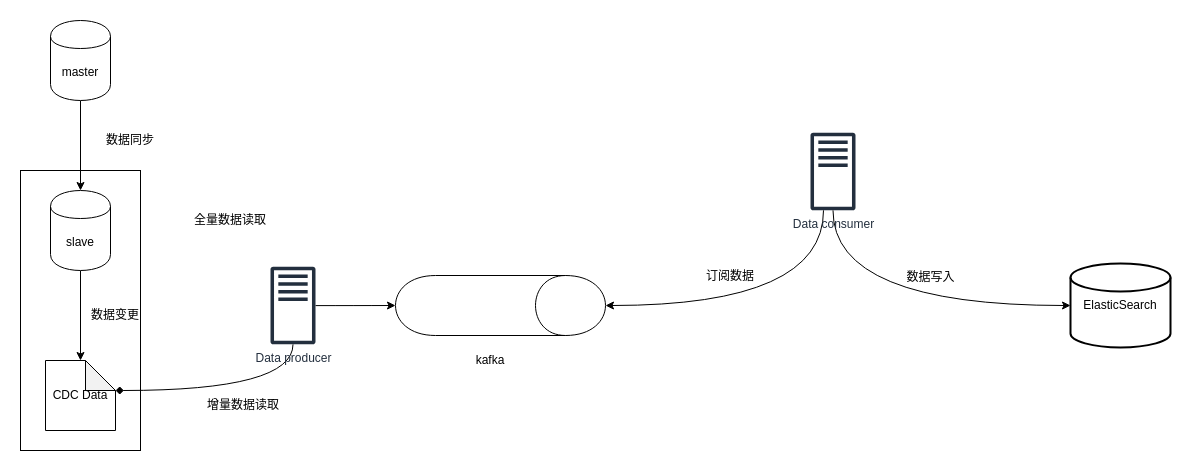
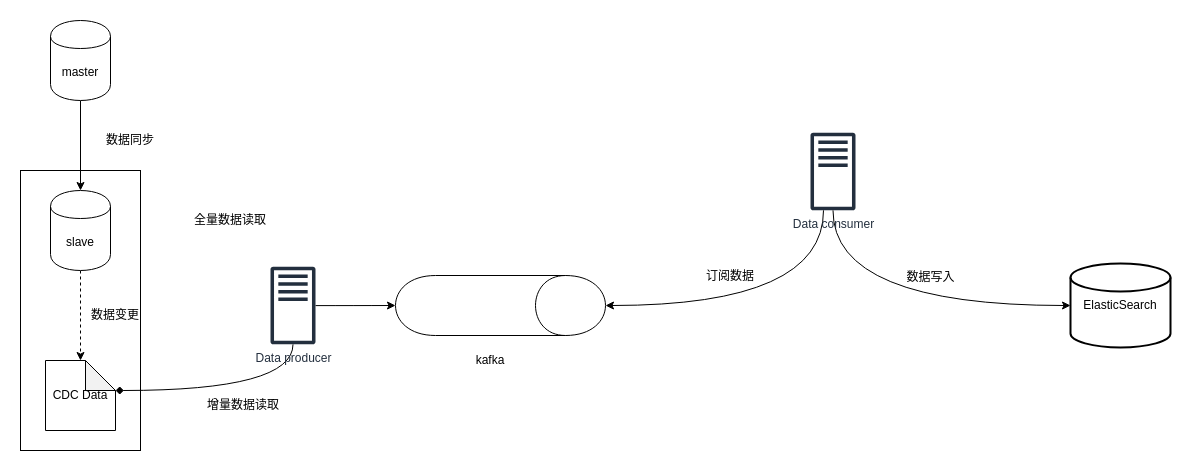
(81, 313) -> (81, 313)
